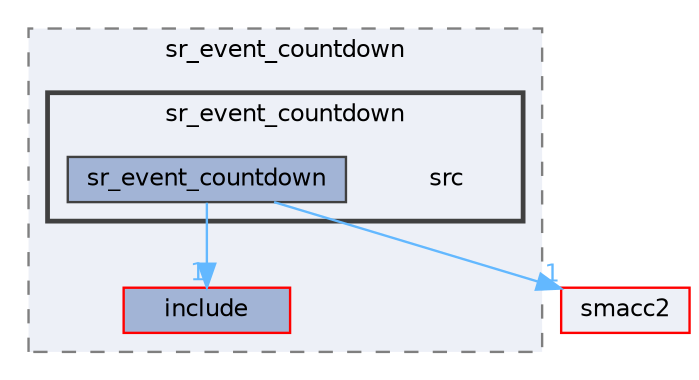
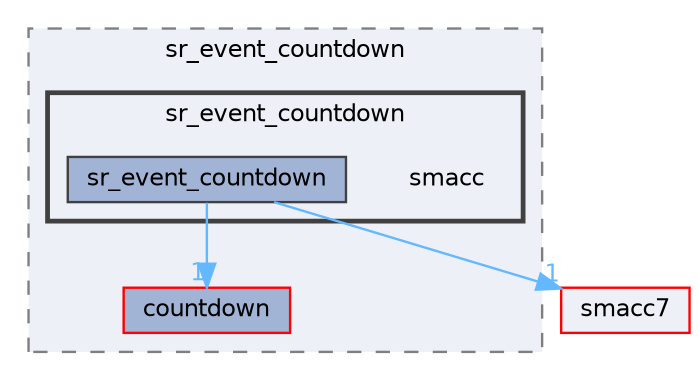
(447, 180) -> (447, 180)
(207, 310) -> (207, 310)
(625, 310) -> (625, 310)
